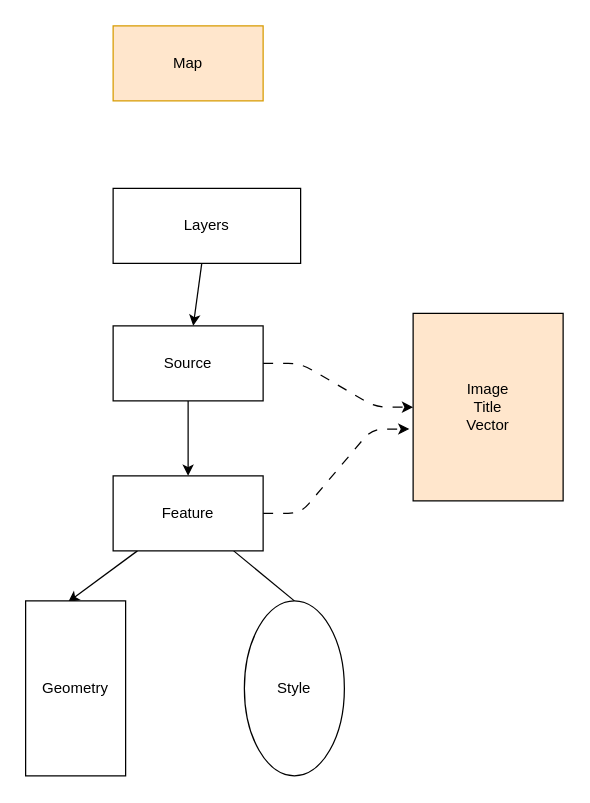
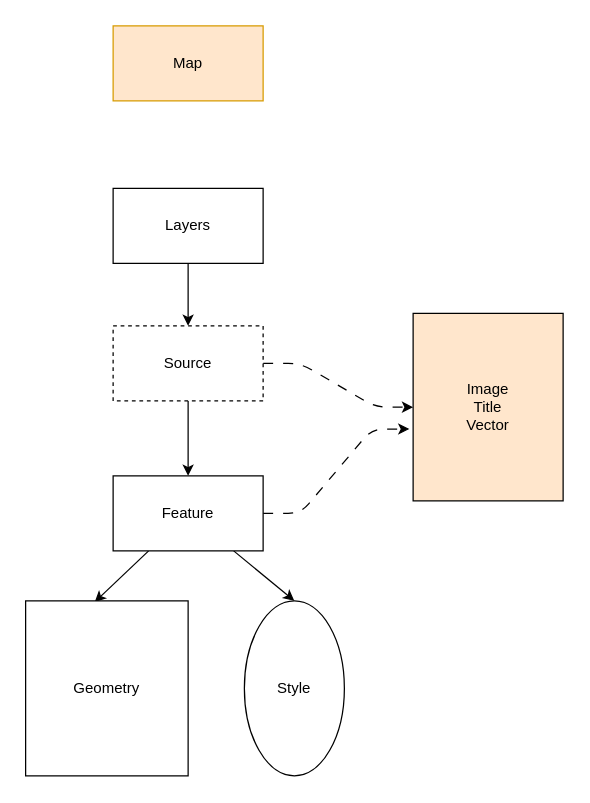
(207, 226) -> (188, 226)
(188, 363) -> (188, 363)
(290, 597) -> (287, 594)
(76, 688) -> (107, 688)
